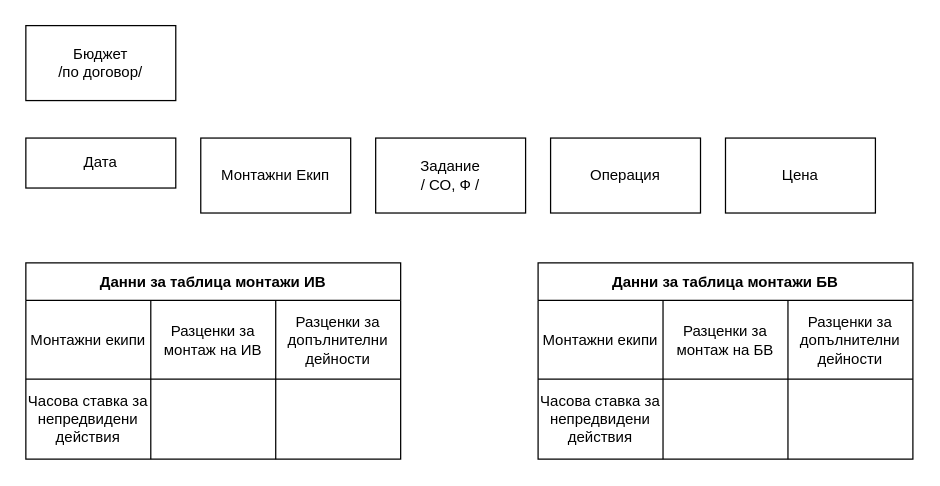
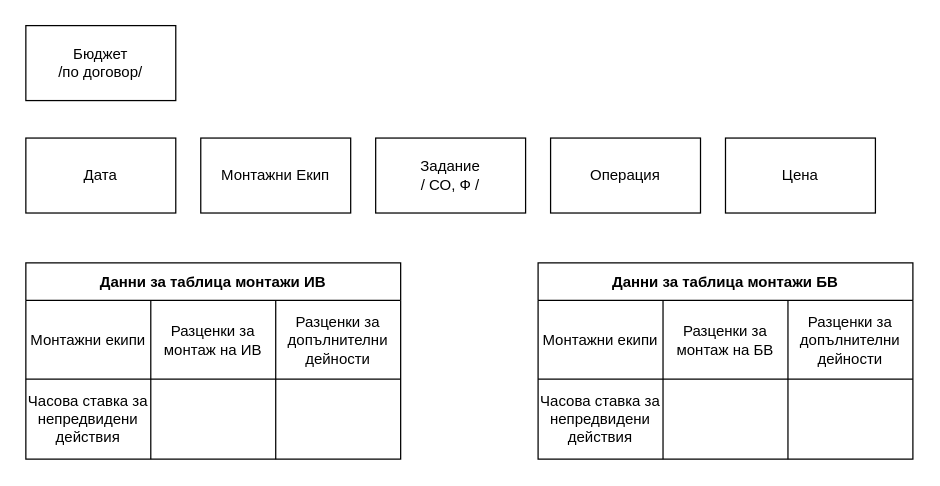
(101, 163) -> (101, 176)
